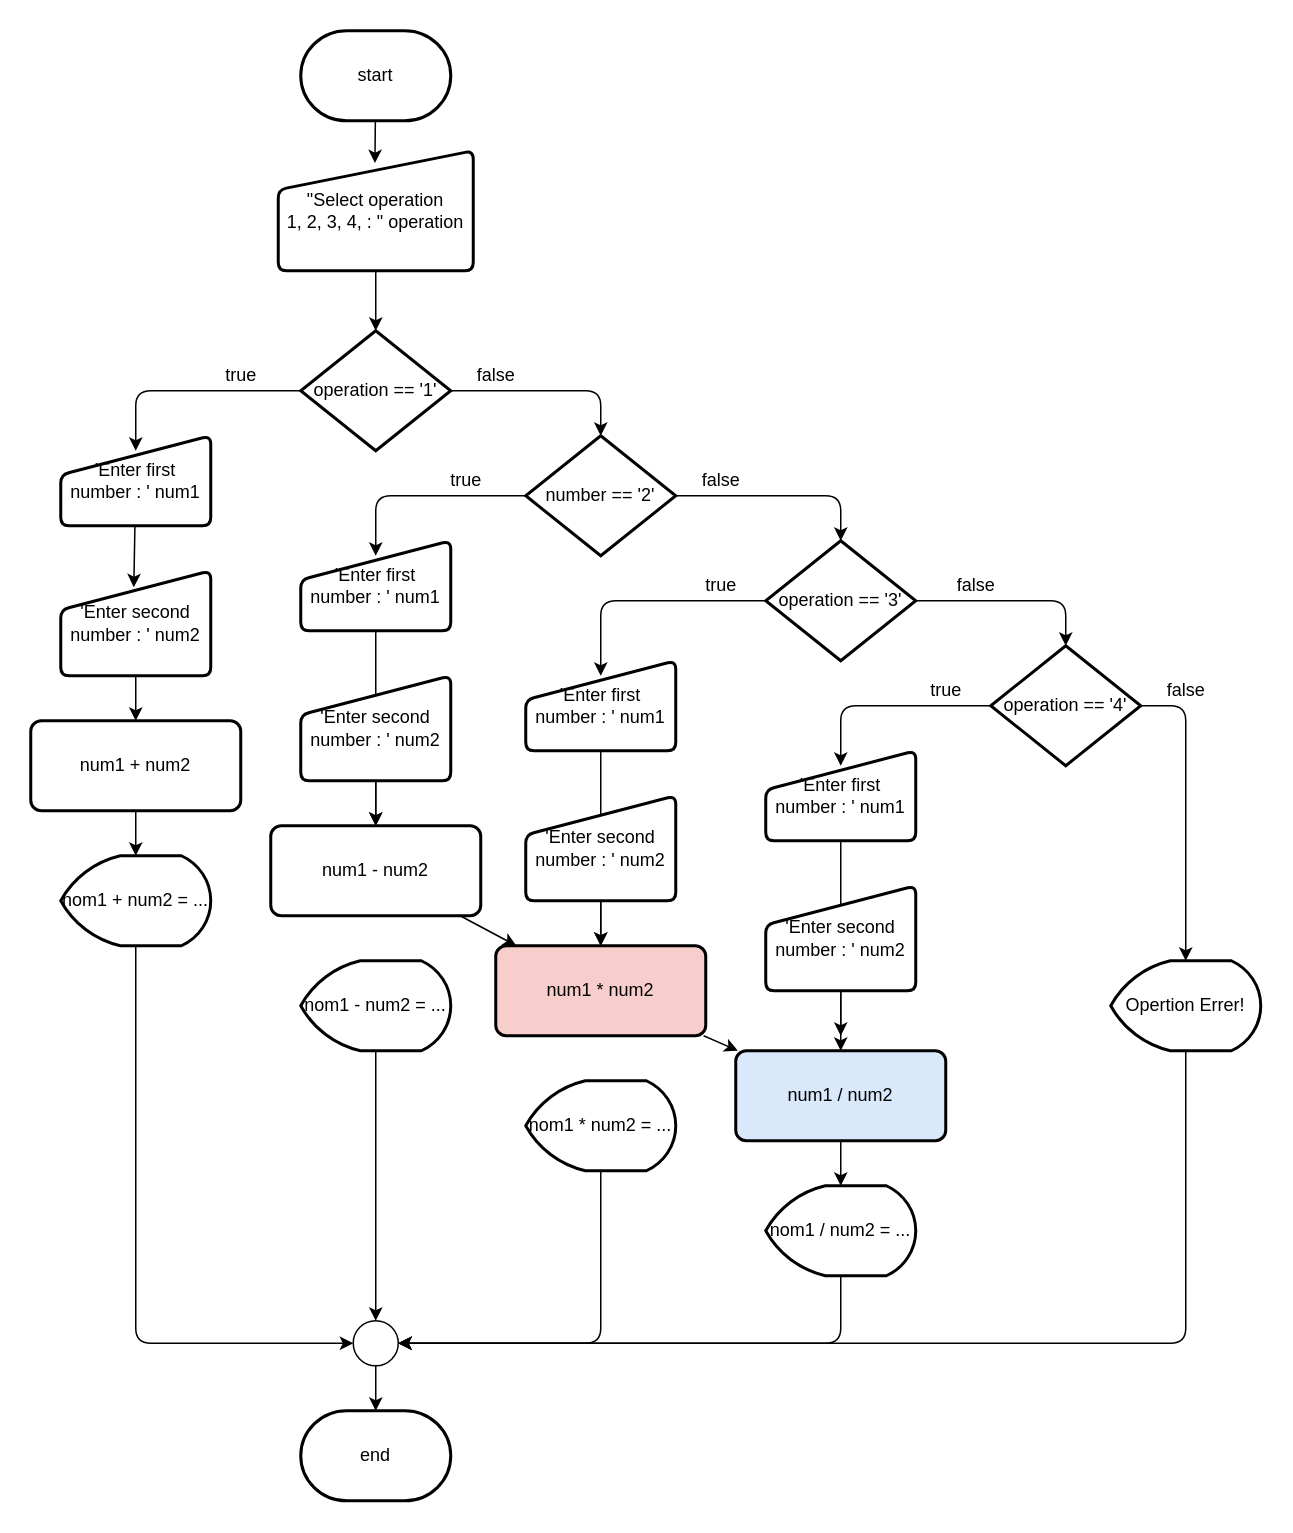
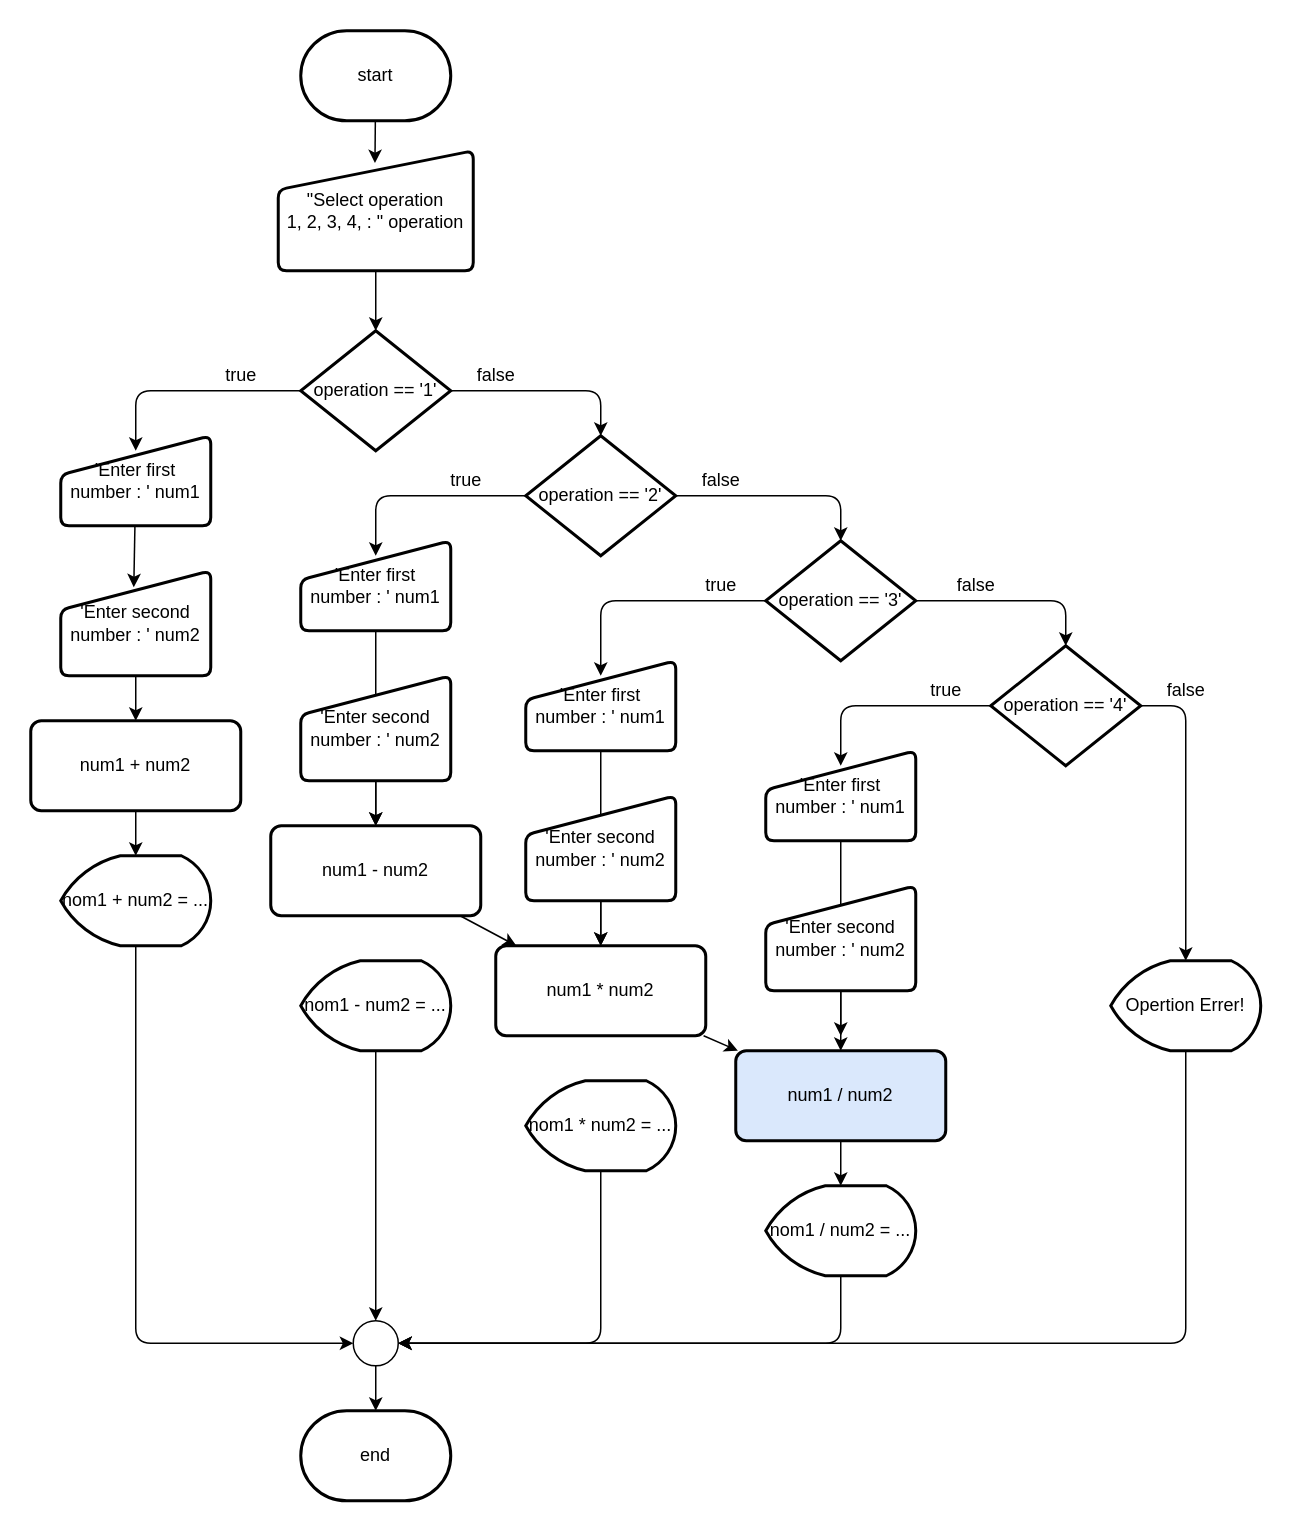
(601, 496) -> (601, 496)
(601, 991) -> (601, 991)
